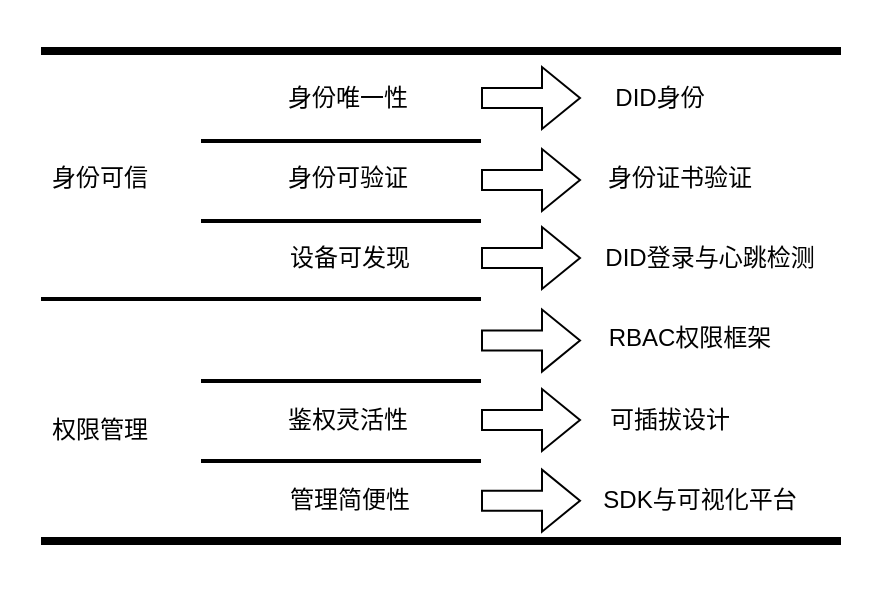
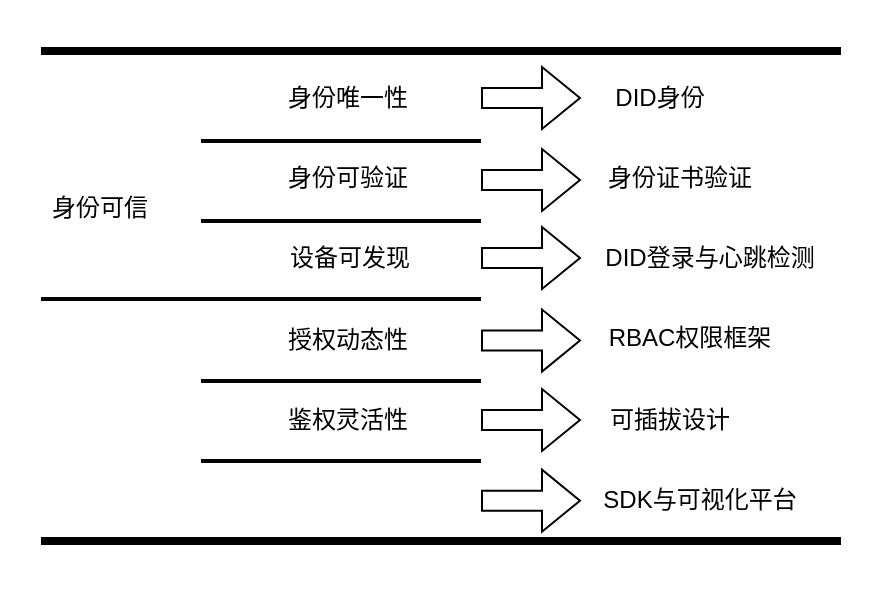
(101, 179) -> (101, 209)
none -> (349, 341)
(101, 431) -> none
(351, 501) -> none
